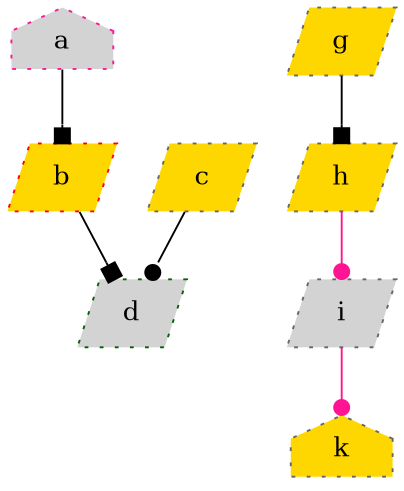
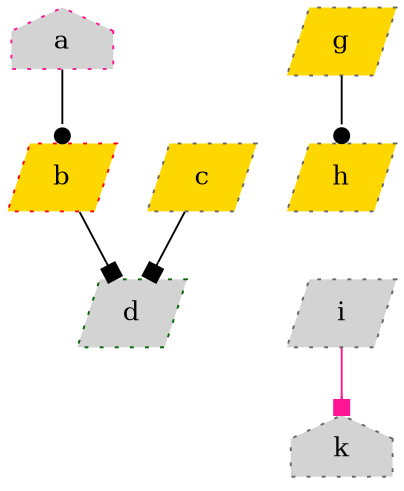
(62, 97) -> (62, 97)
(342, 100) -> (342, 100)
(171, 237) -> (171, 237)
(342, 238) -> none
(342, 374) -> (342, 374)
(342, 449) -> (342, 449)
